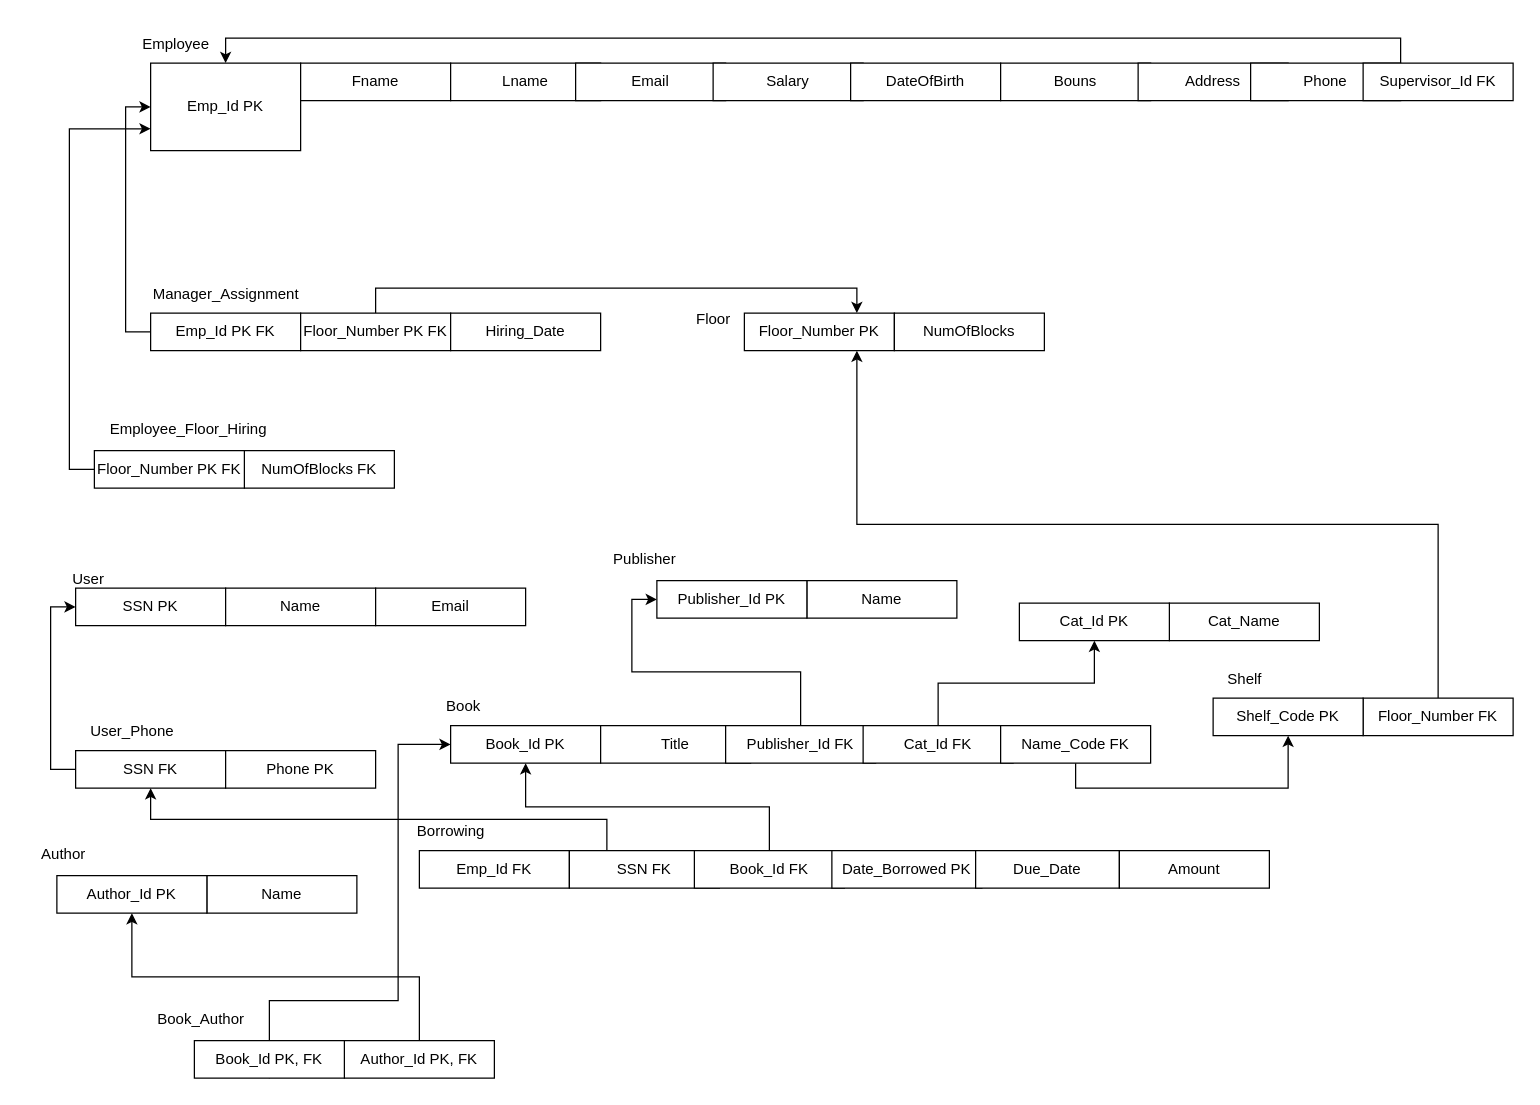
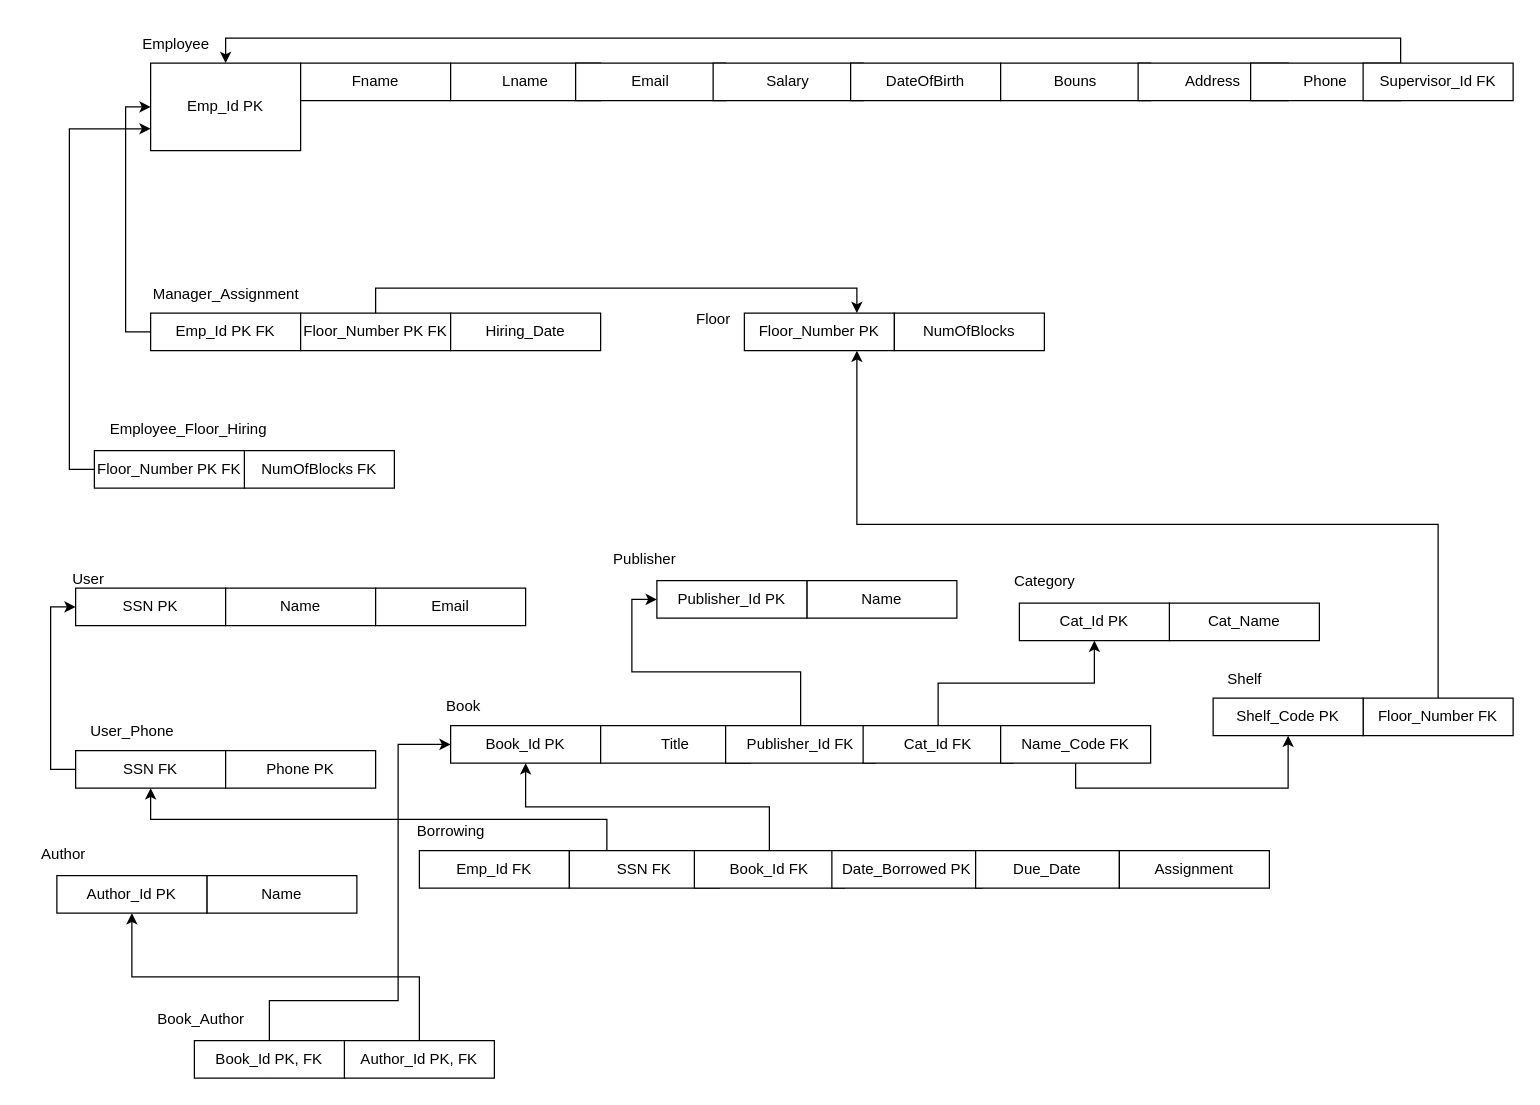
none -> (1044, 582)
(1194, 869) -> (1194, 869)
